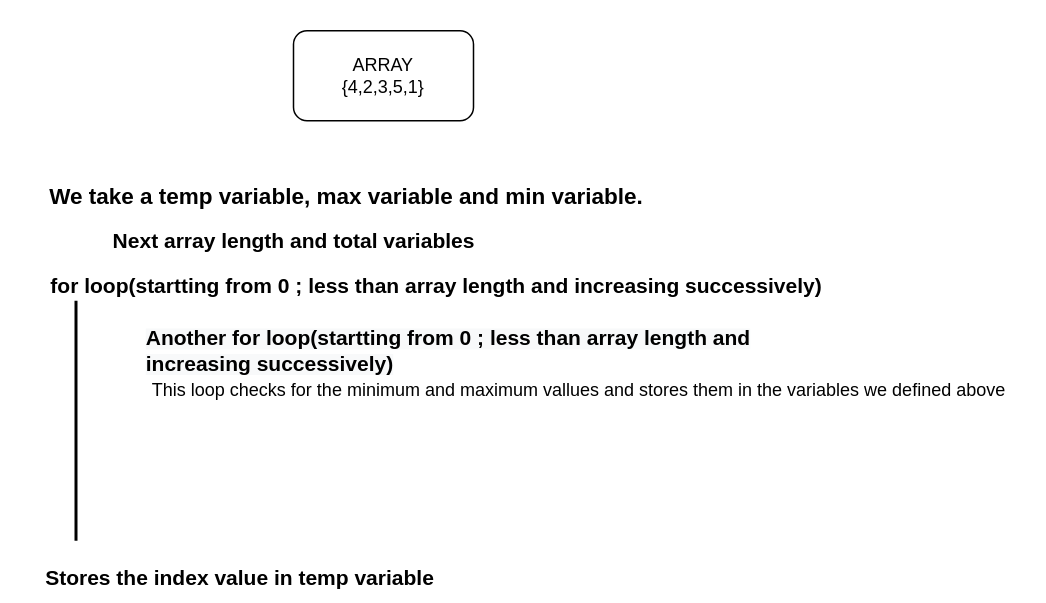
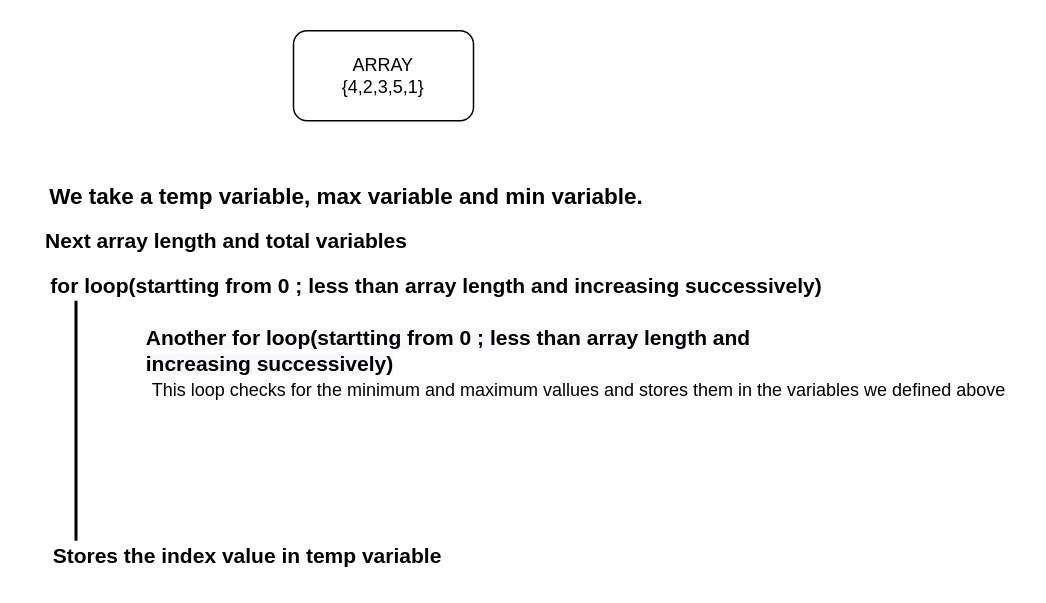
(293, 241) -> (226, 241)
(239, 578) -> (247, 556)
